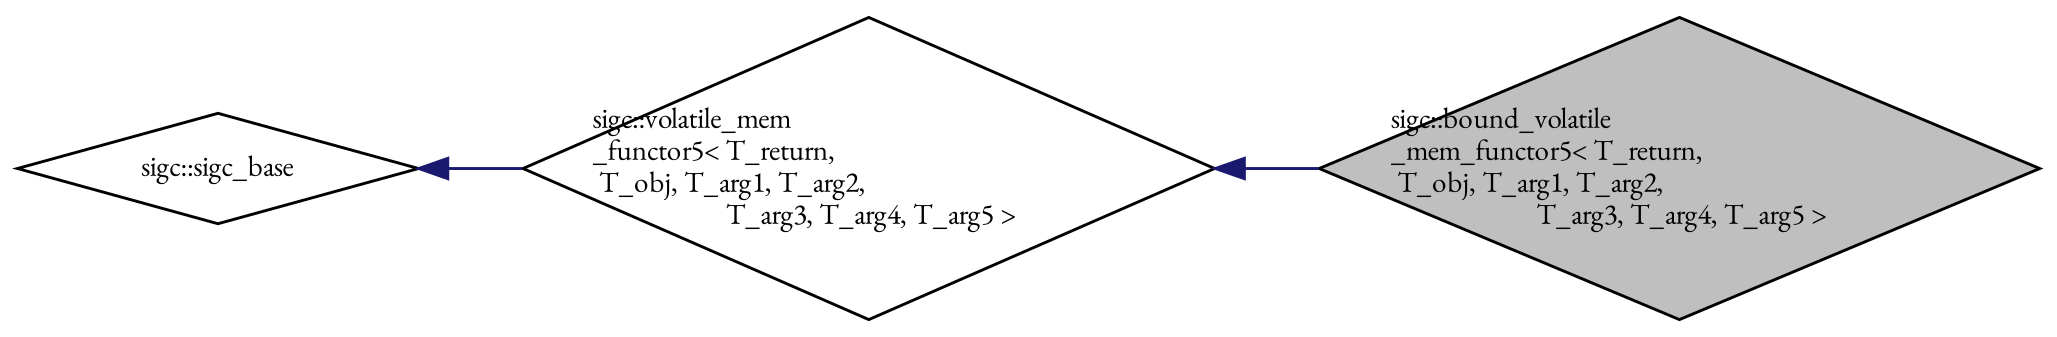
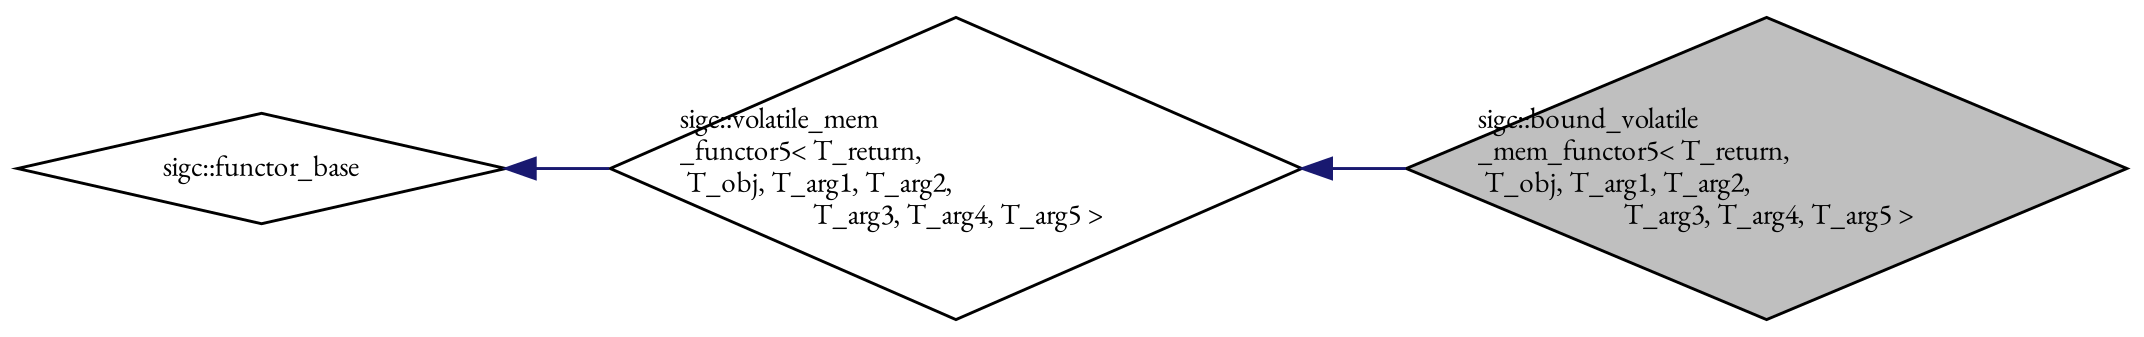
(218, 169) -> (262, 169)
